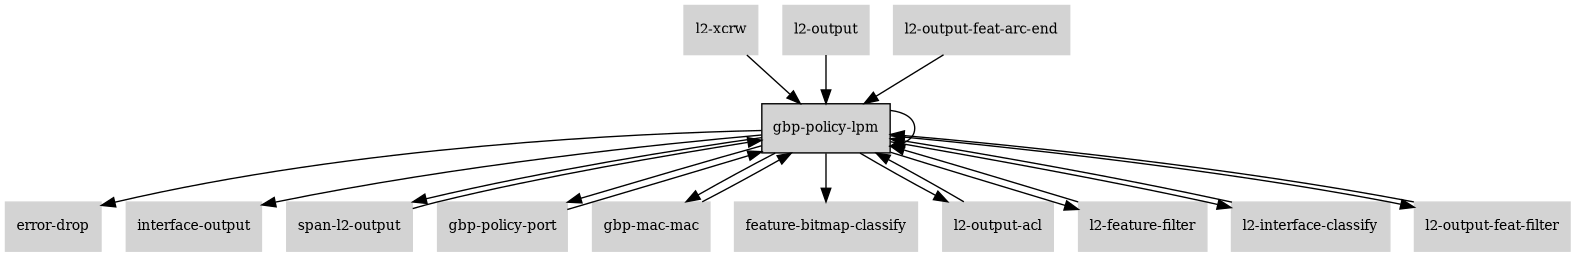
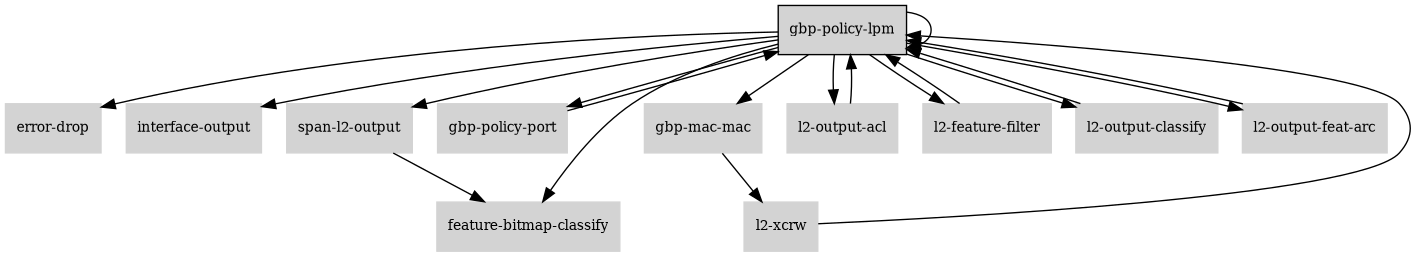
(826, 30) -> none
(982, 30) -> none
(579, 172) -> (433, 174)
(741, 181) -> (738, 172)
(1311, 227) -> (1147, 128)
(1492, 227) -> (1315, 128)
